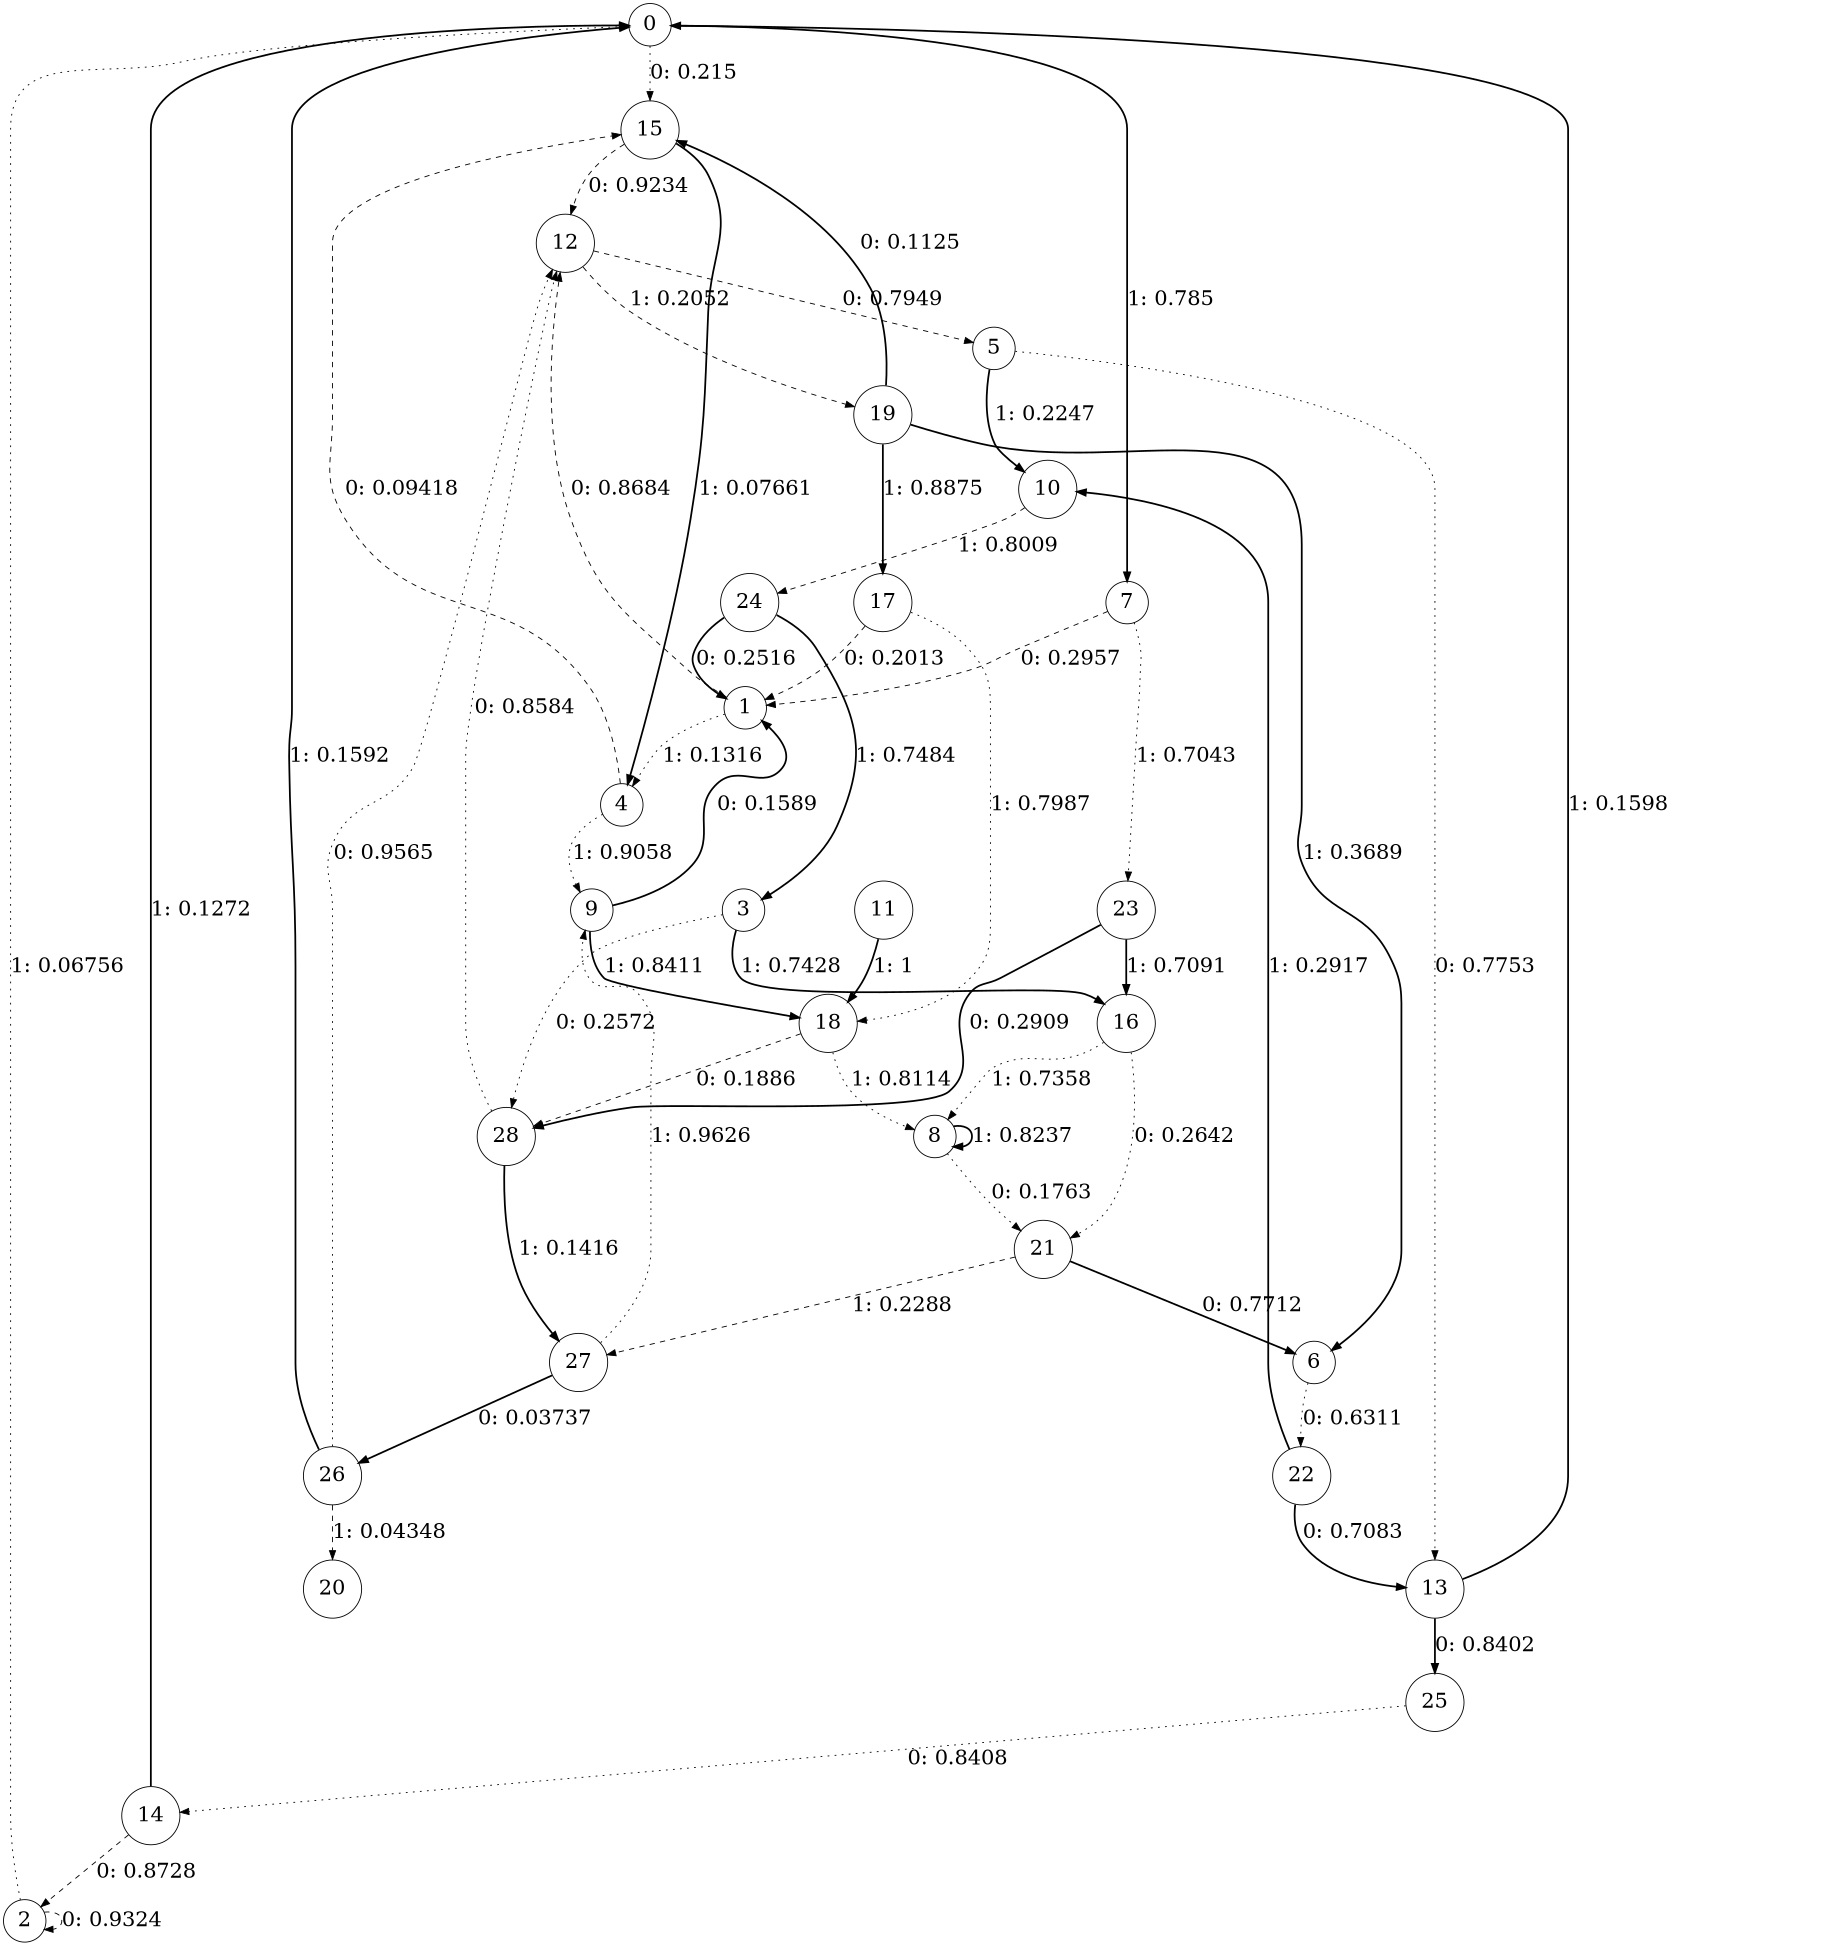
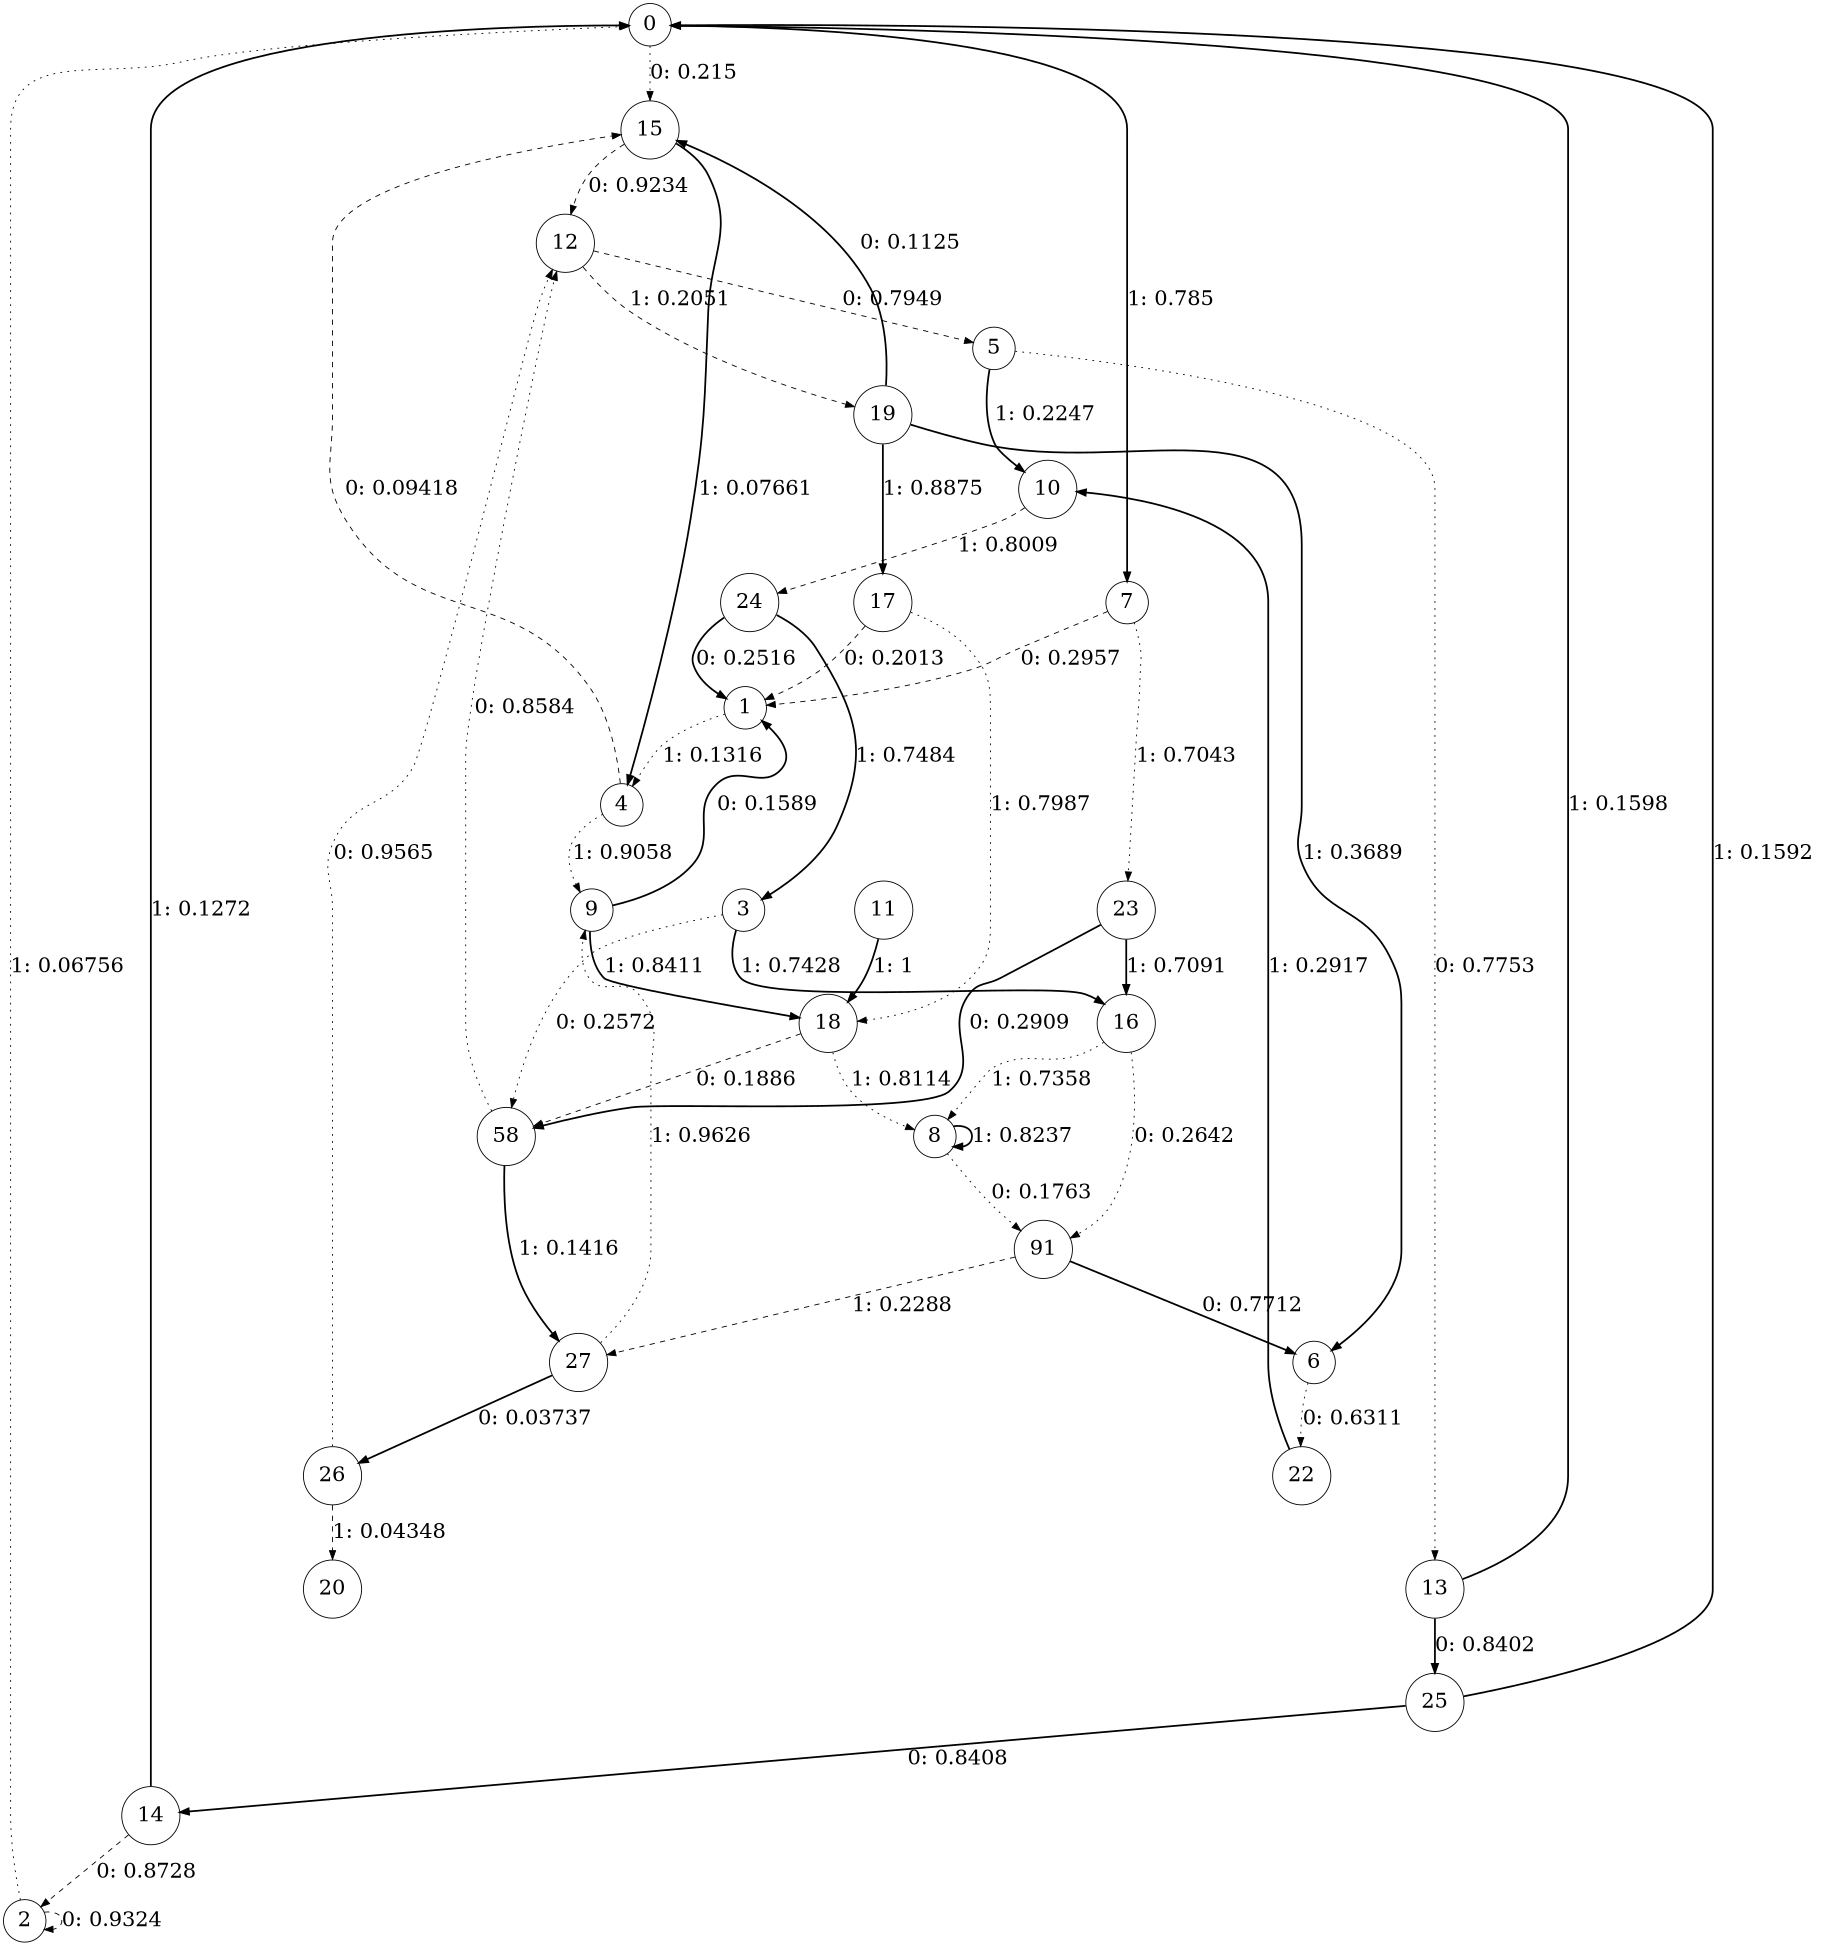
(690, 300) -> (690, 300)
(571, 520) -> none
(292, 613) -> (1713, 474)
(506, 1136) -> (506, 1136)
(1043, 1249) -> (1043, 1249)
(1327, 1565) -> none
(797, 1759) -> (797, 1759)
